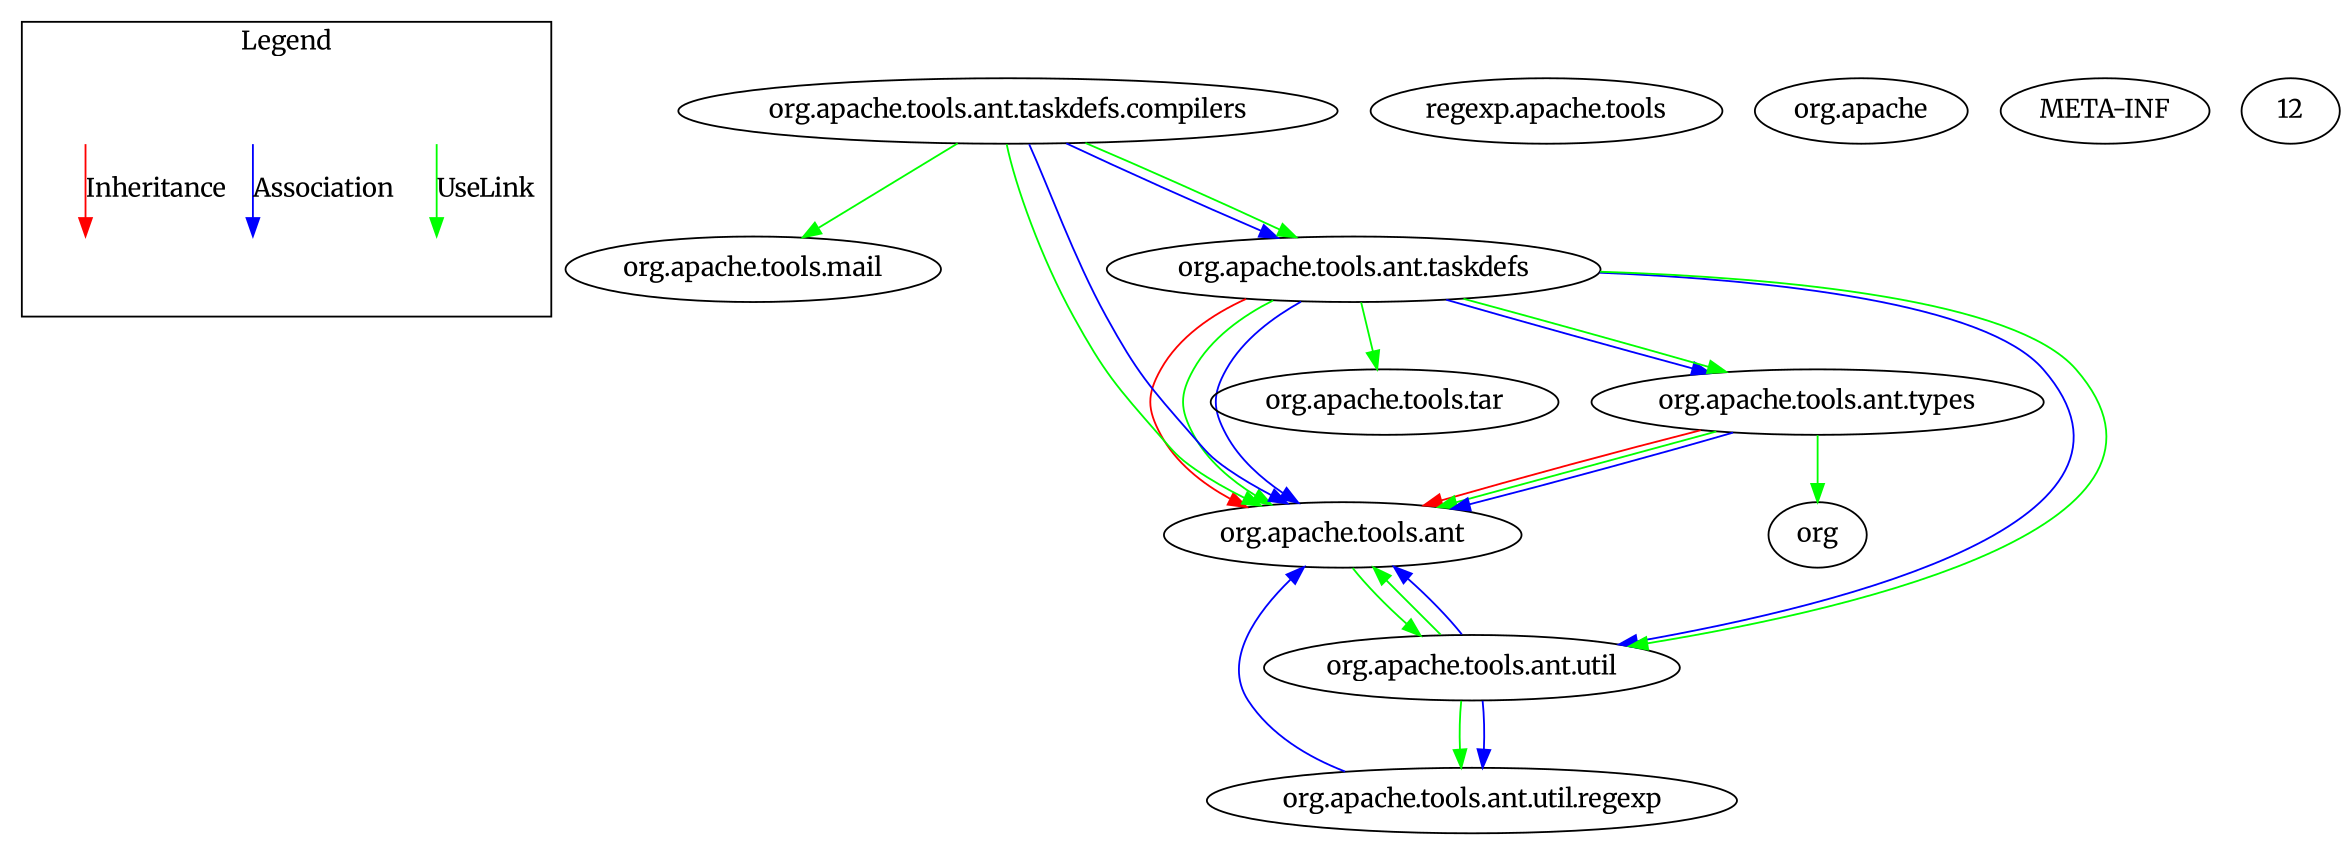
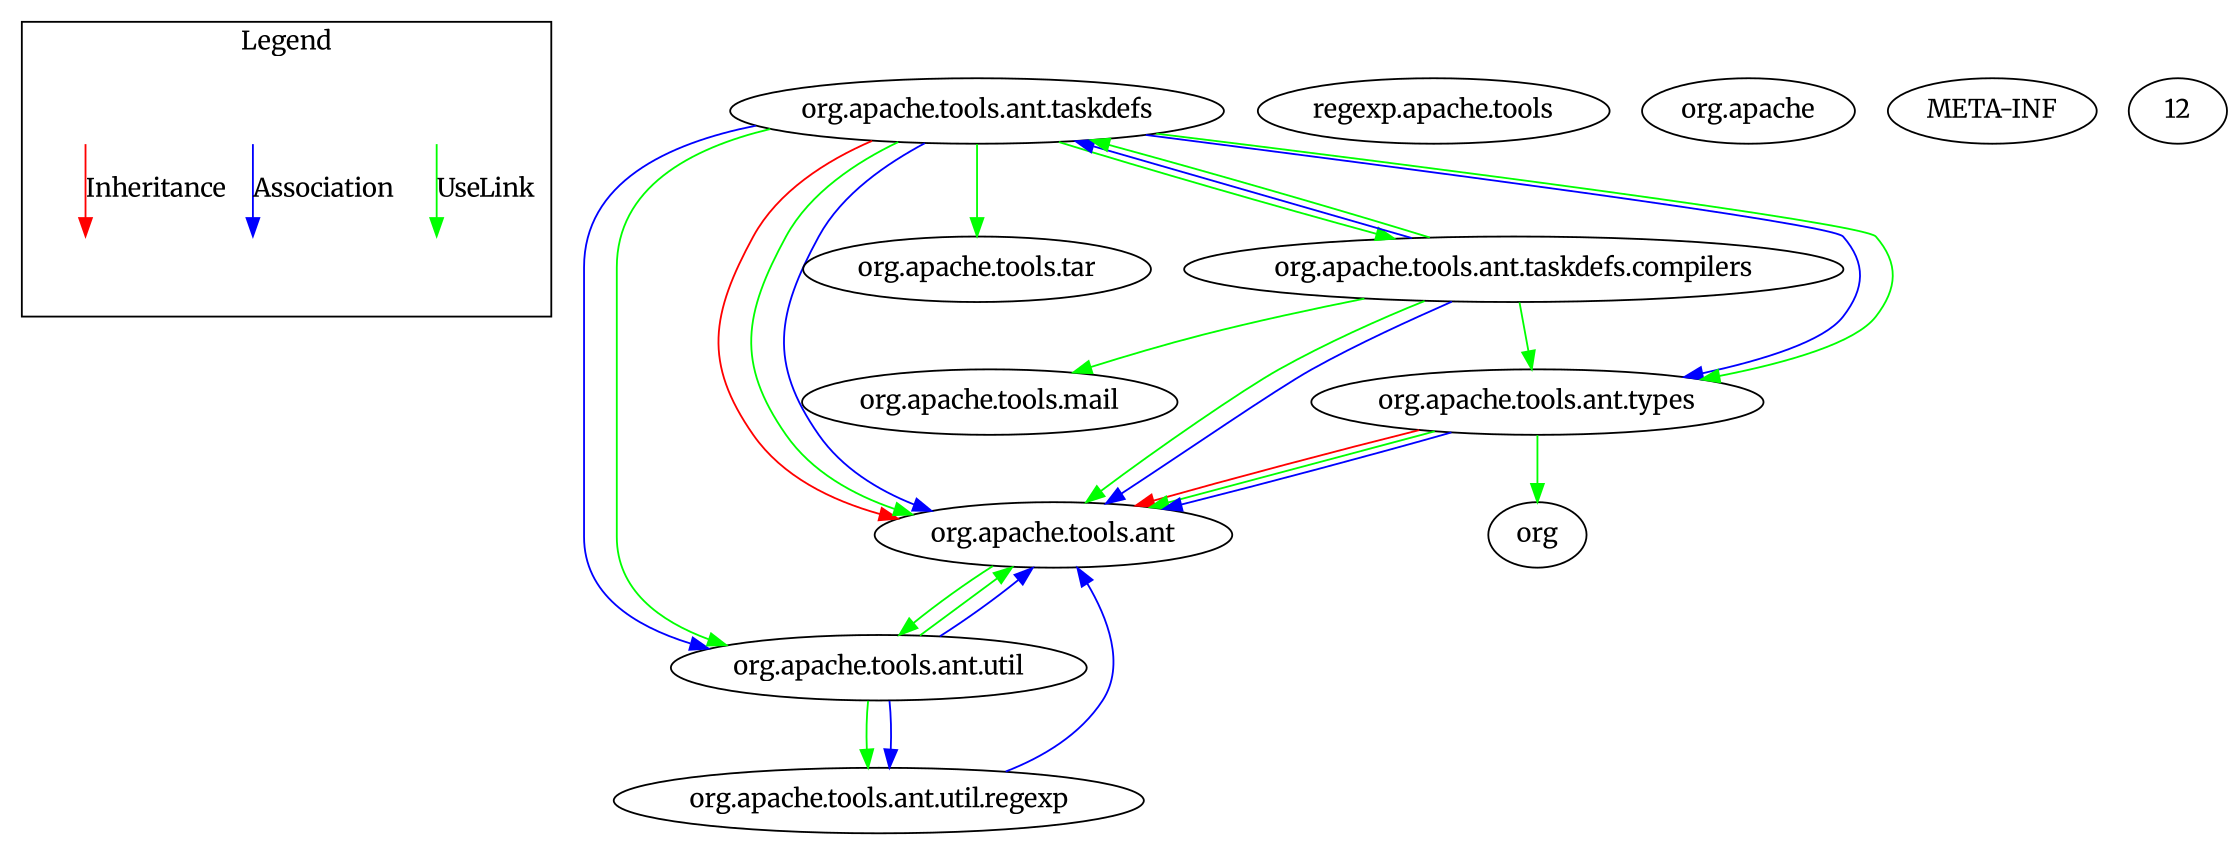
none -> (1217, 189)
none -> (1524, 327)
